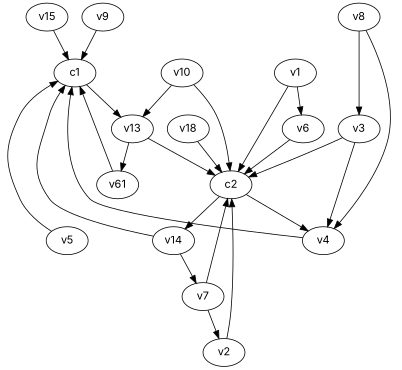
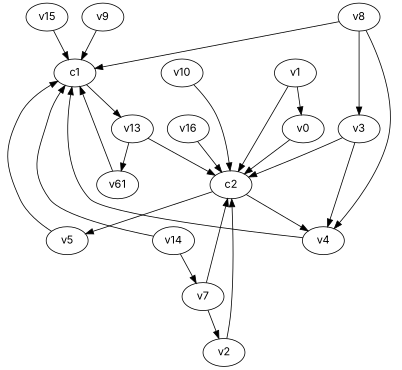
none -> (221, 44)
(160, 98) -> none
(188, 129) -> (188, 129)
(303, 129) -> (303, 129)
(205, 210) -> (153, 211)
